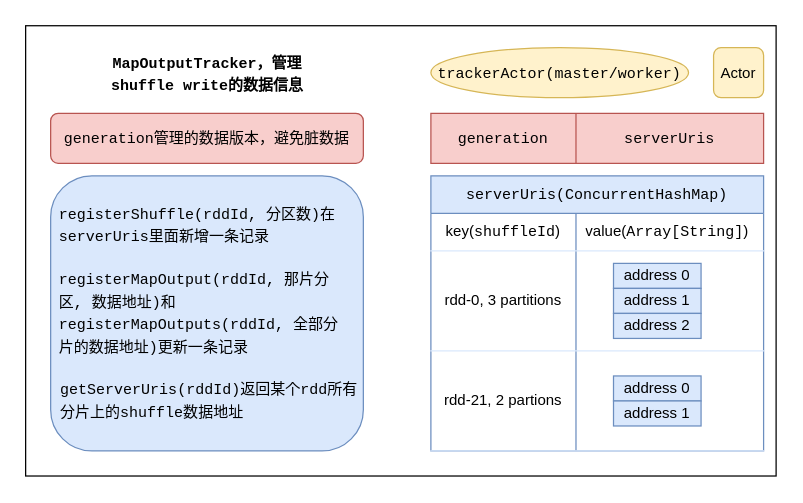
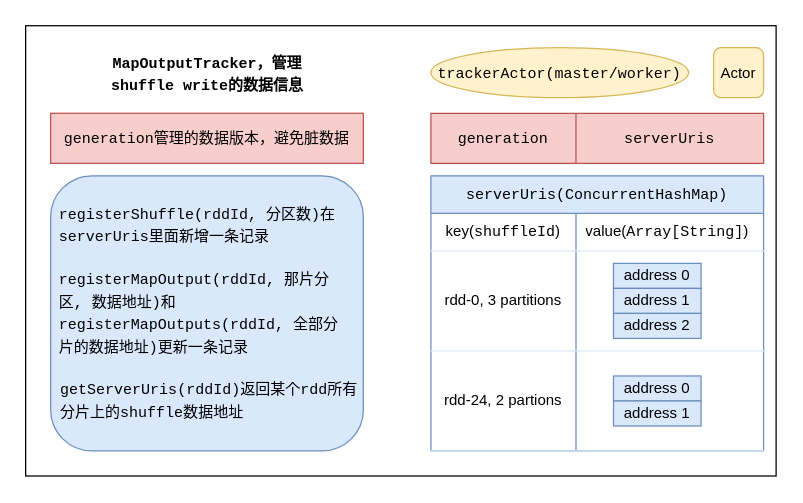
(207, 138) -> (207, 138)
(503, 401) -> (503, 401)
